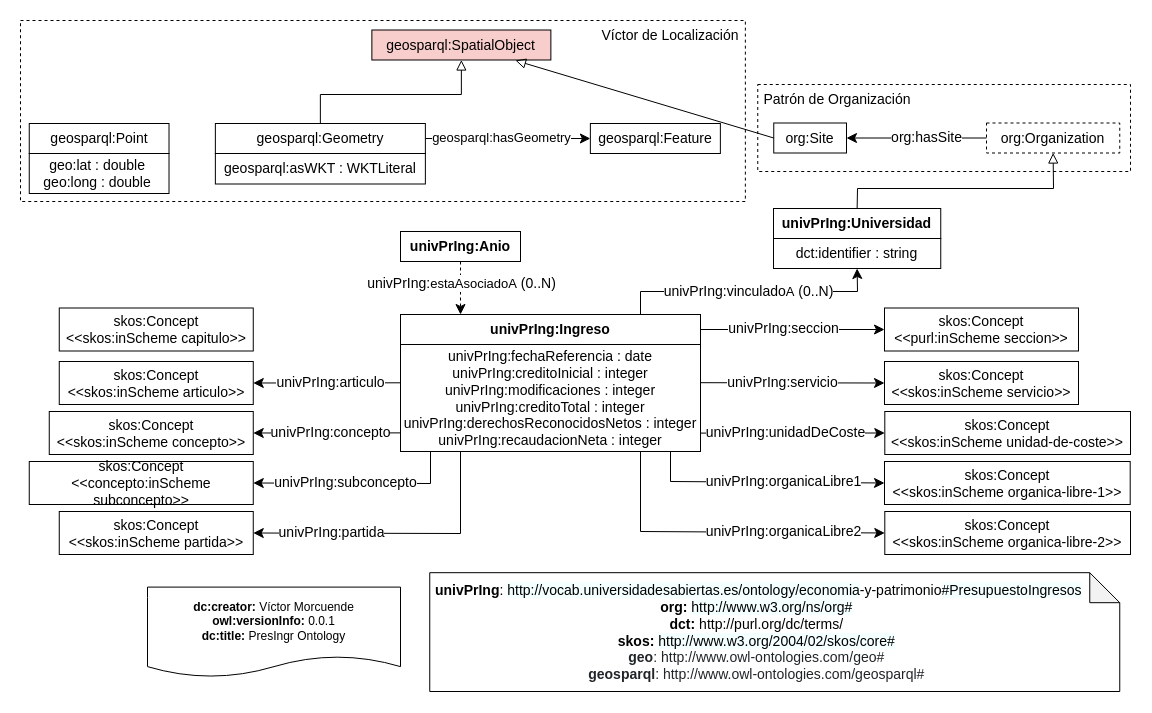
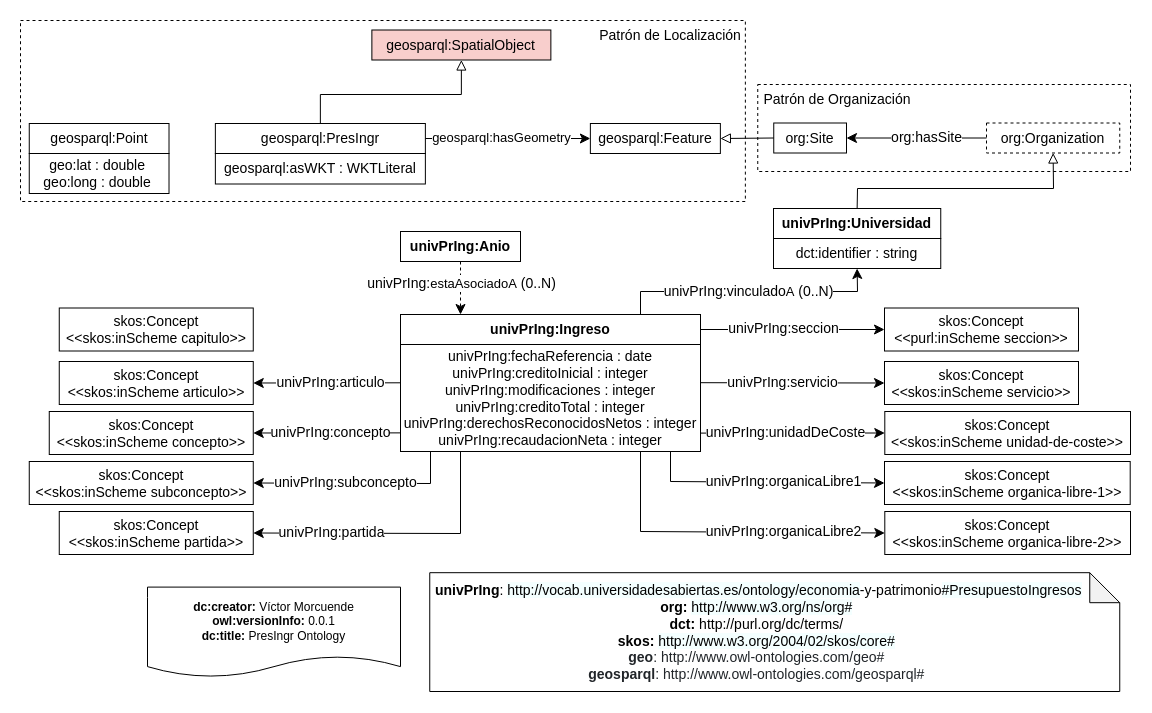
(671, 36) -> (671, 36)
(649, 101) -> (752, 138)
(321, 139) -> (321, 139)
(142, 484) -> (142, 484)
